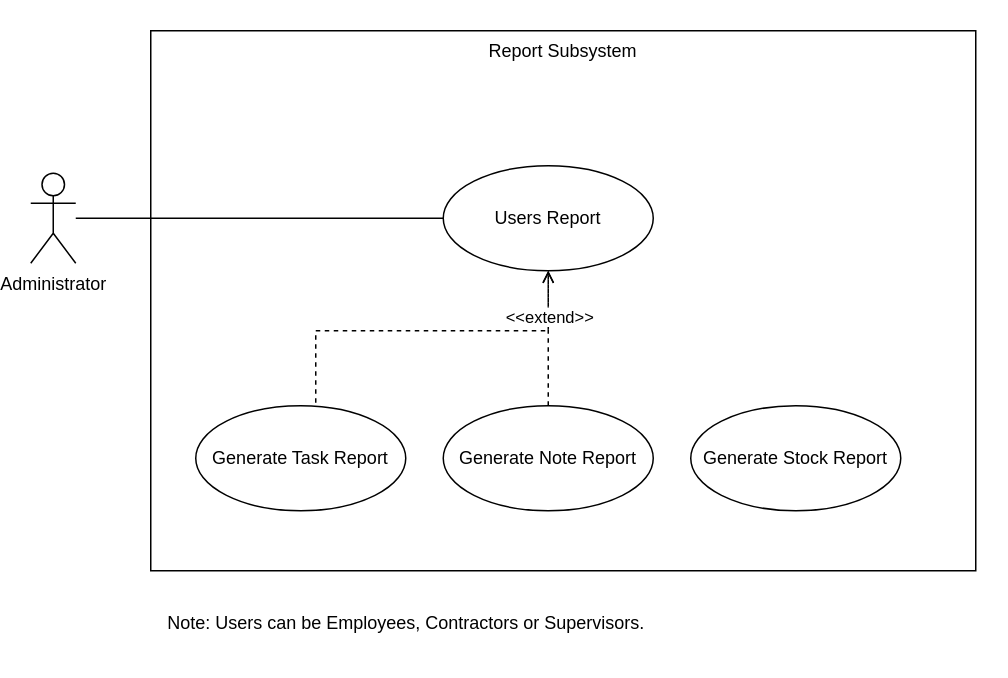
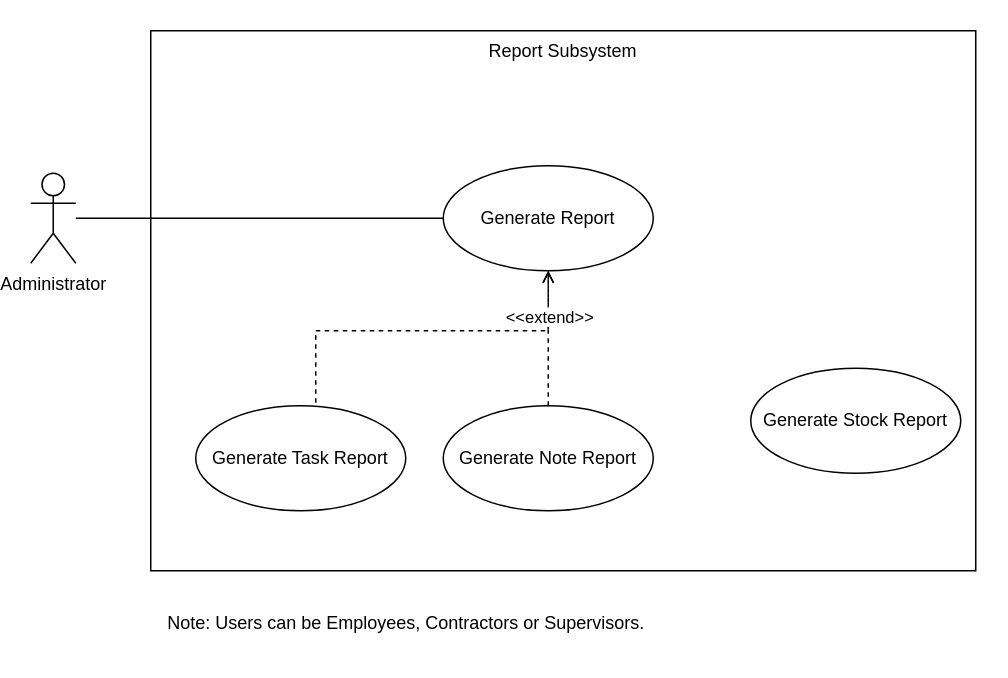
(548, 218) -> (548, 218)
(796, 458) -> (856, 421)
